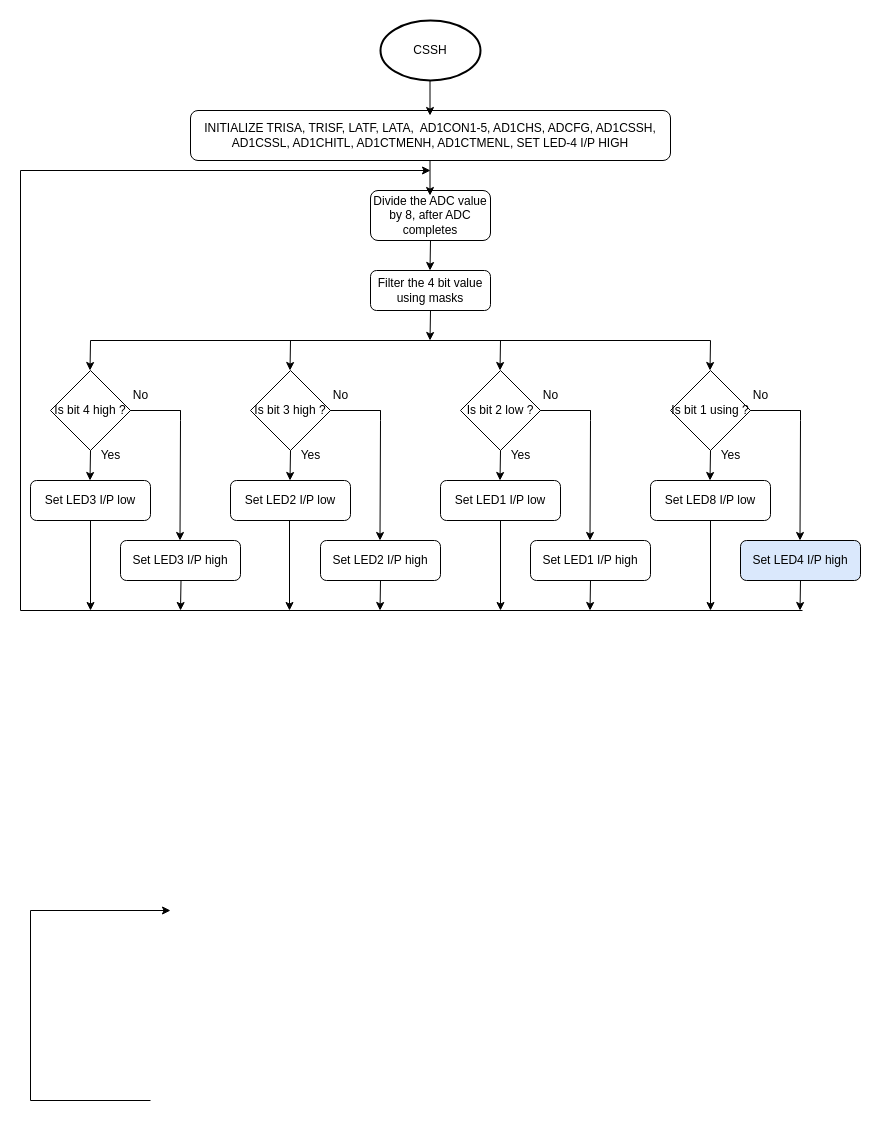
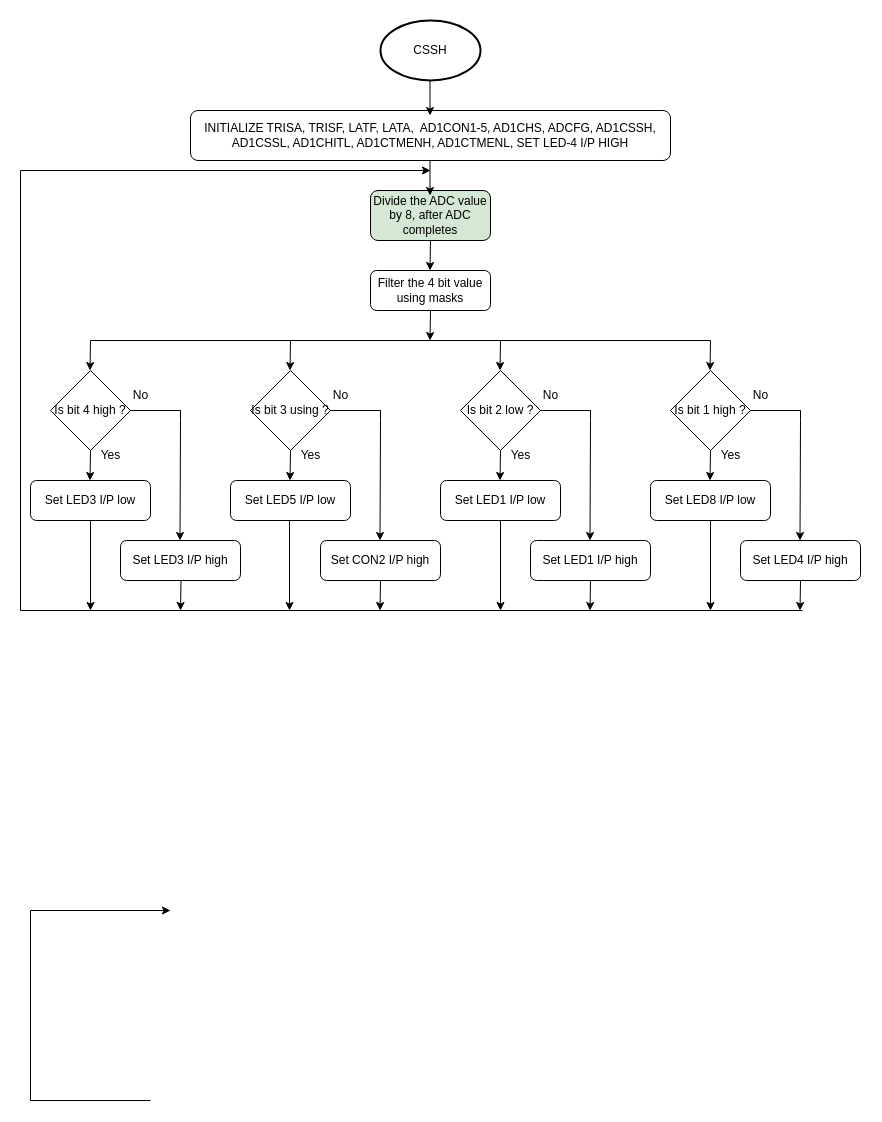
(431, 216) -> (431, 216)
(291, 411) -> (291, 411)
(711, 411) -> (711, 411)
(291, 501) -> (291, 501)
(381, 561) -> (381, 561)
(801, 561) -> (801, 561)
